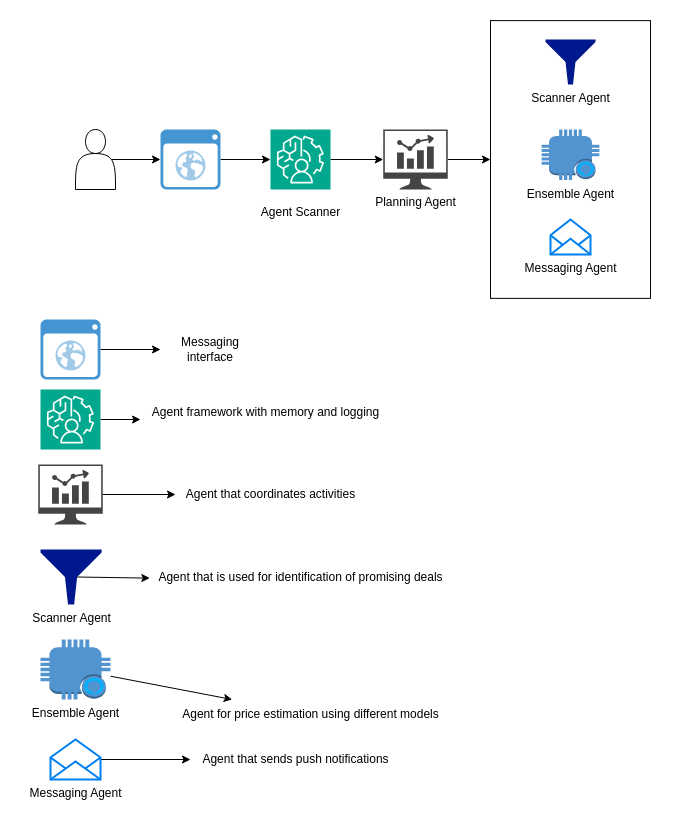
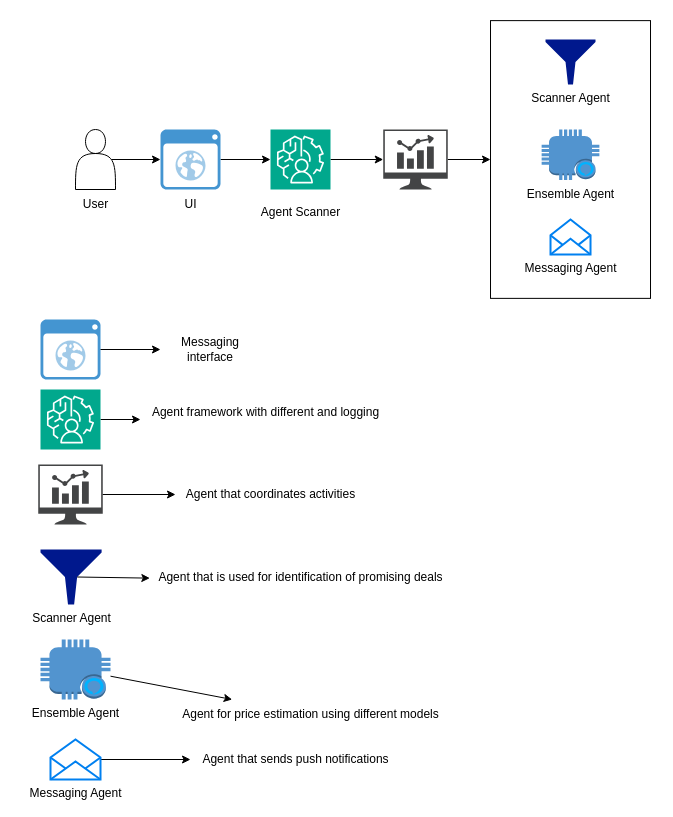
none -> (96, 205)
none -> (191, 205)
(416, 210) -> none
(266, 420) -> (266, 420)
